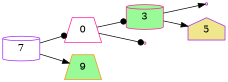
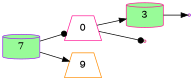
(109, 25) -> (108, 23)
(207, 30) -> none
(21, 49) -> (21, 47)
(83, 67) -> (83, 65)
